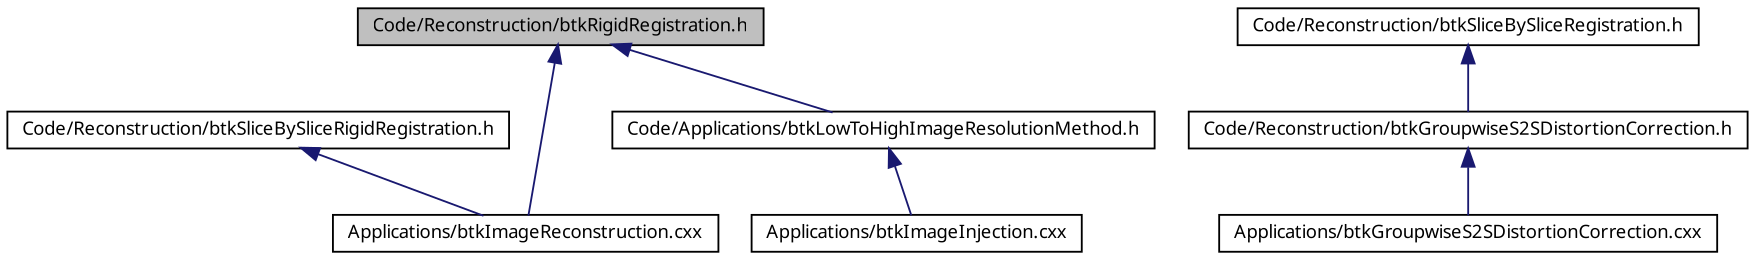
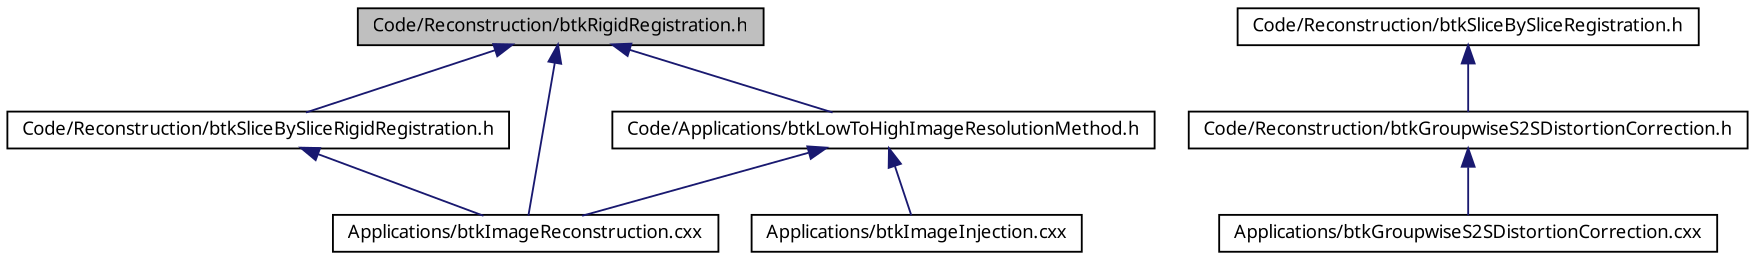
none -> (401, 81)
none -> (695, 184)
